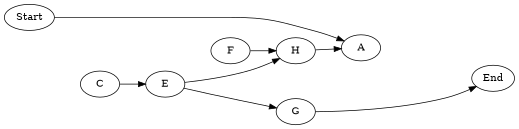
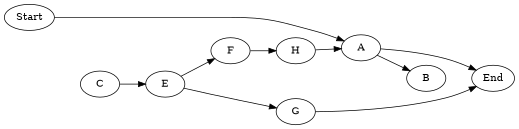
none -> (426, 54)
(230, 75) -> (195, 69)
none -> (426, 78)
